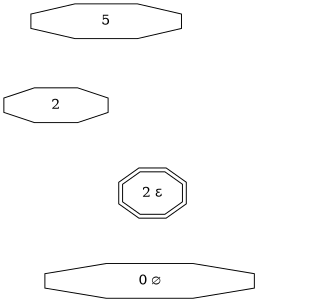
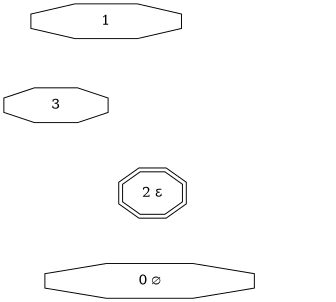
(106, 21) -> (106, 21)
(56, 105) -> (56, 105)
